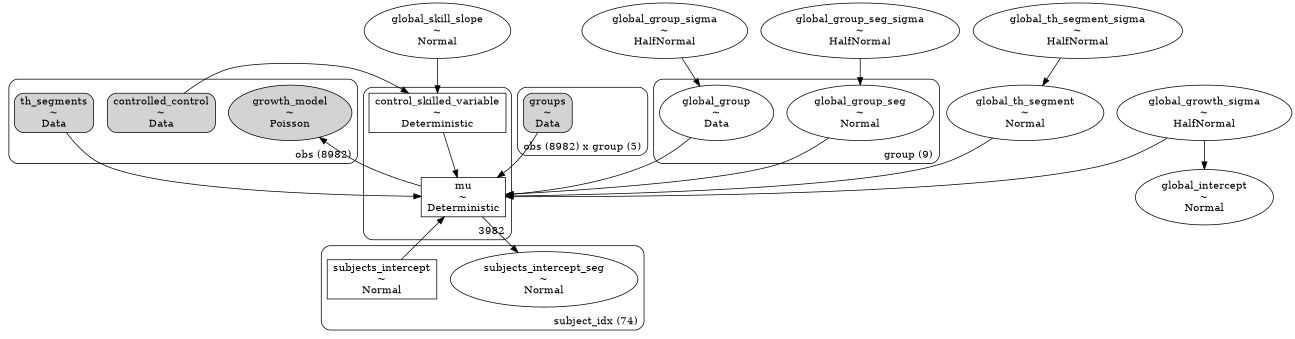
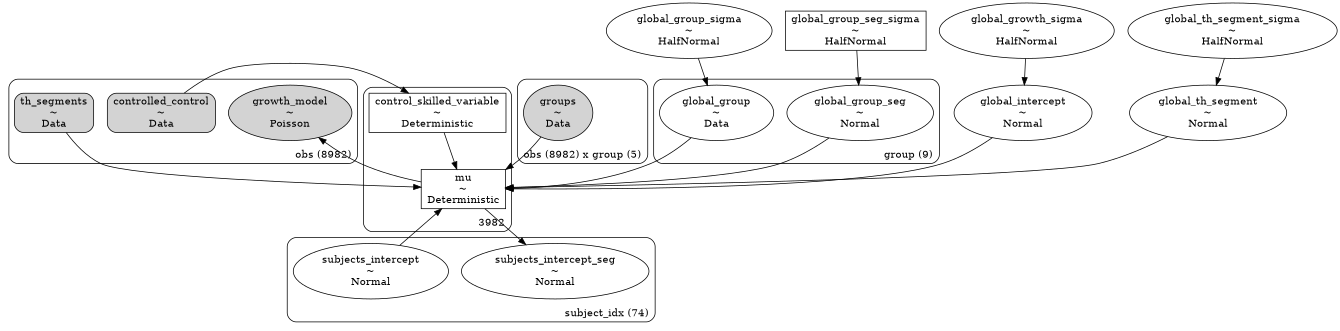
(438, 31) -> none
(860, 31) -> (856, 31)
(548, 113) -> (558, 113)
(844, 191) -> (757, 185)
(382, 279) -> (371, 271)
